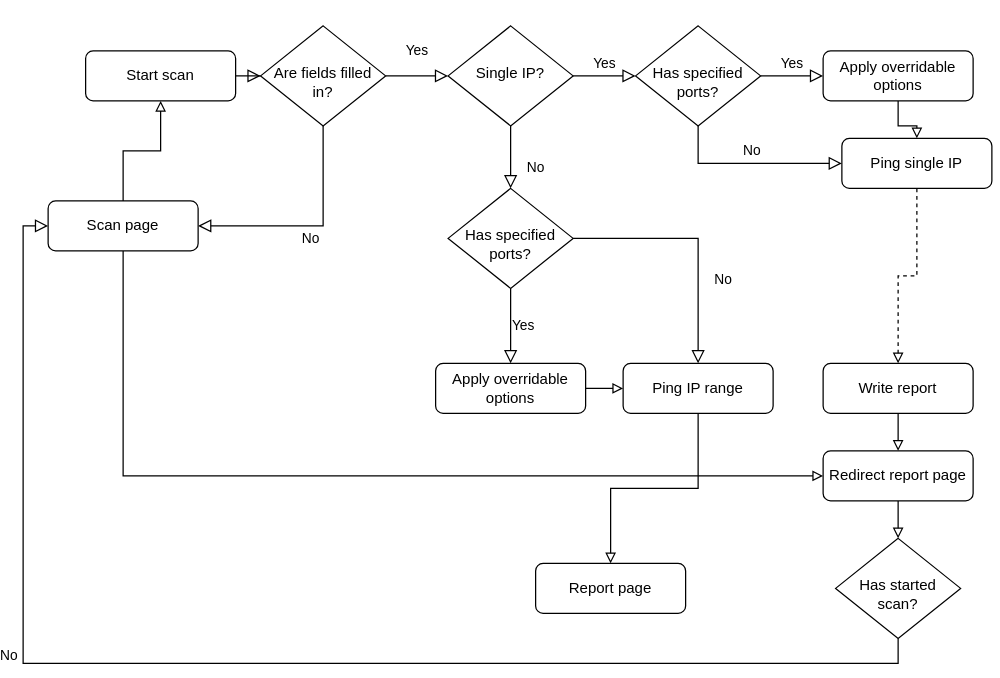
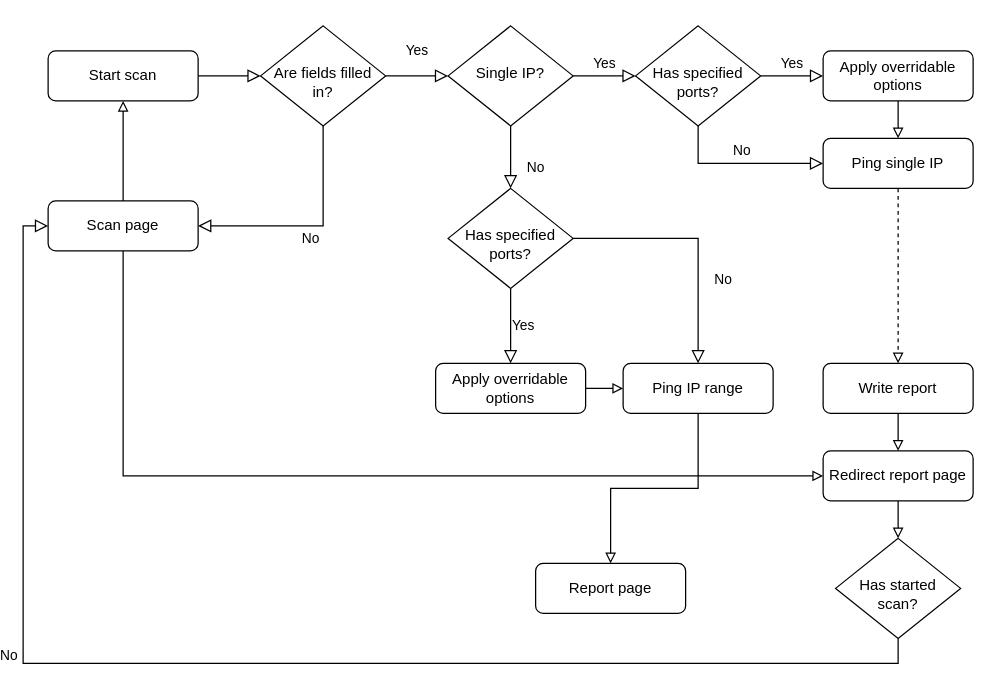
(161, 76) -> (123, 76)
(917, 163) -> (898, 163)
